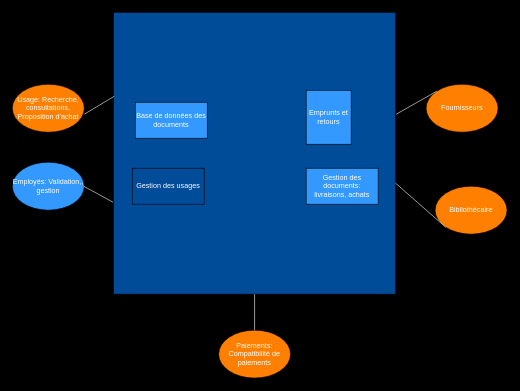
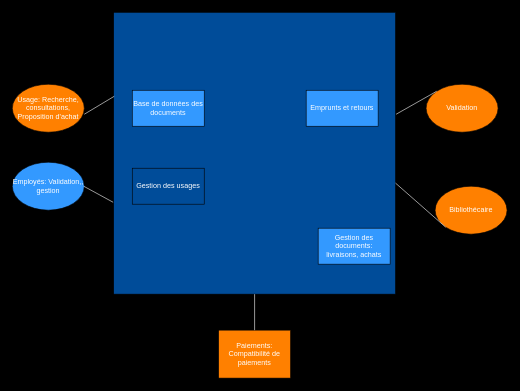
(462, 108) -> (462, 108)
(329, 117) -> (342, 108)
(171, 120) -> (168, 108)
(342, 186) -> (354, 246)
(255, 354) -> (255, 354)
